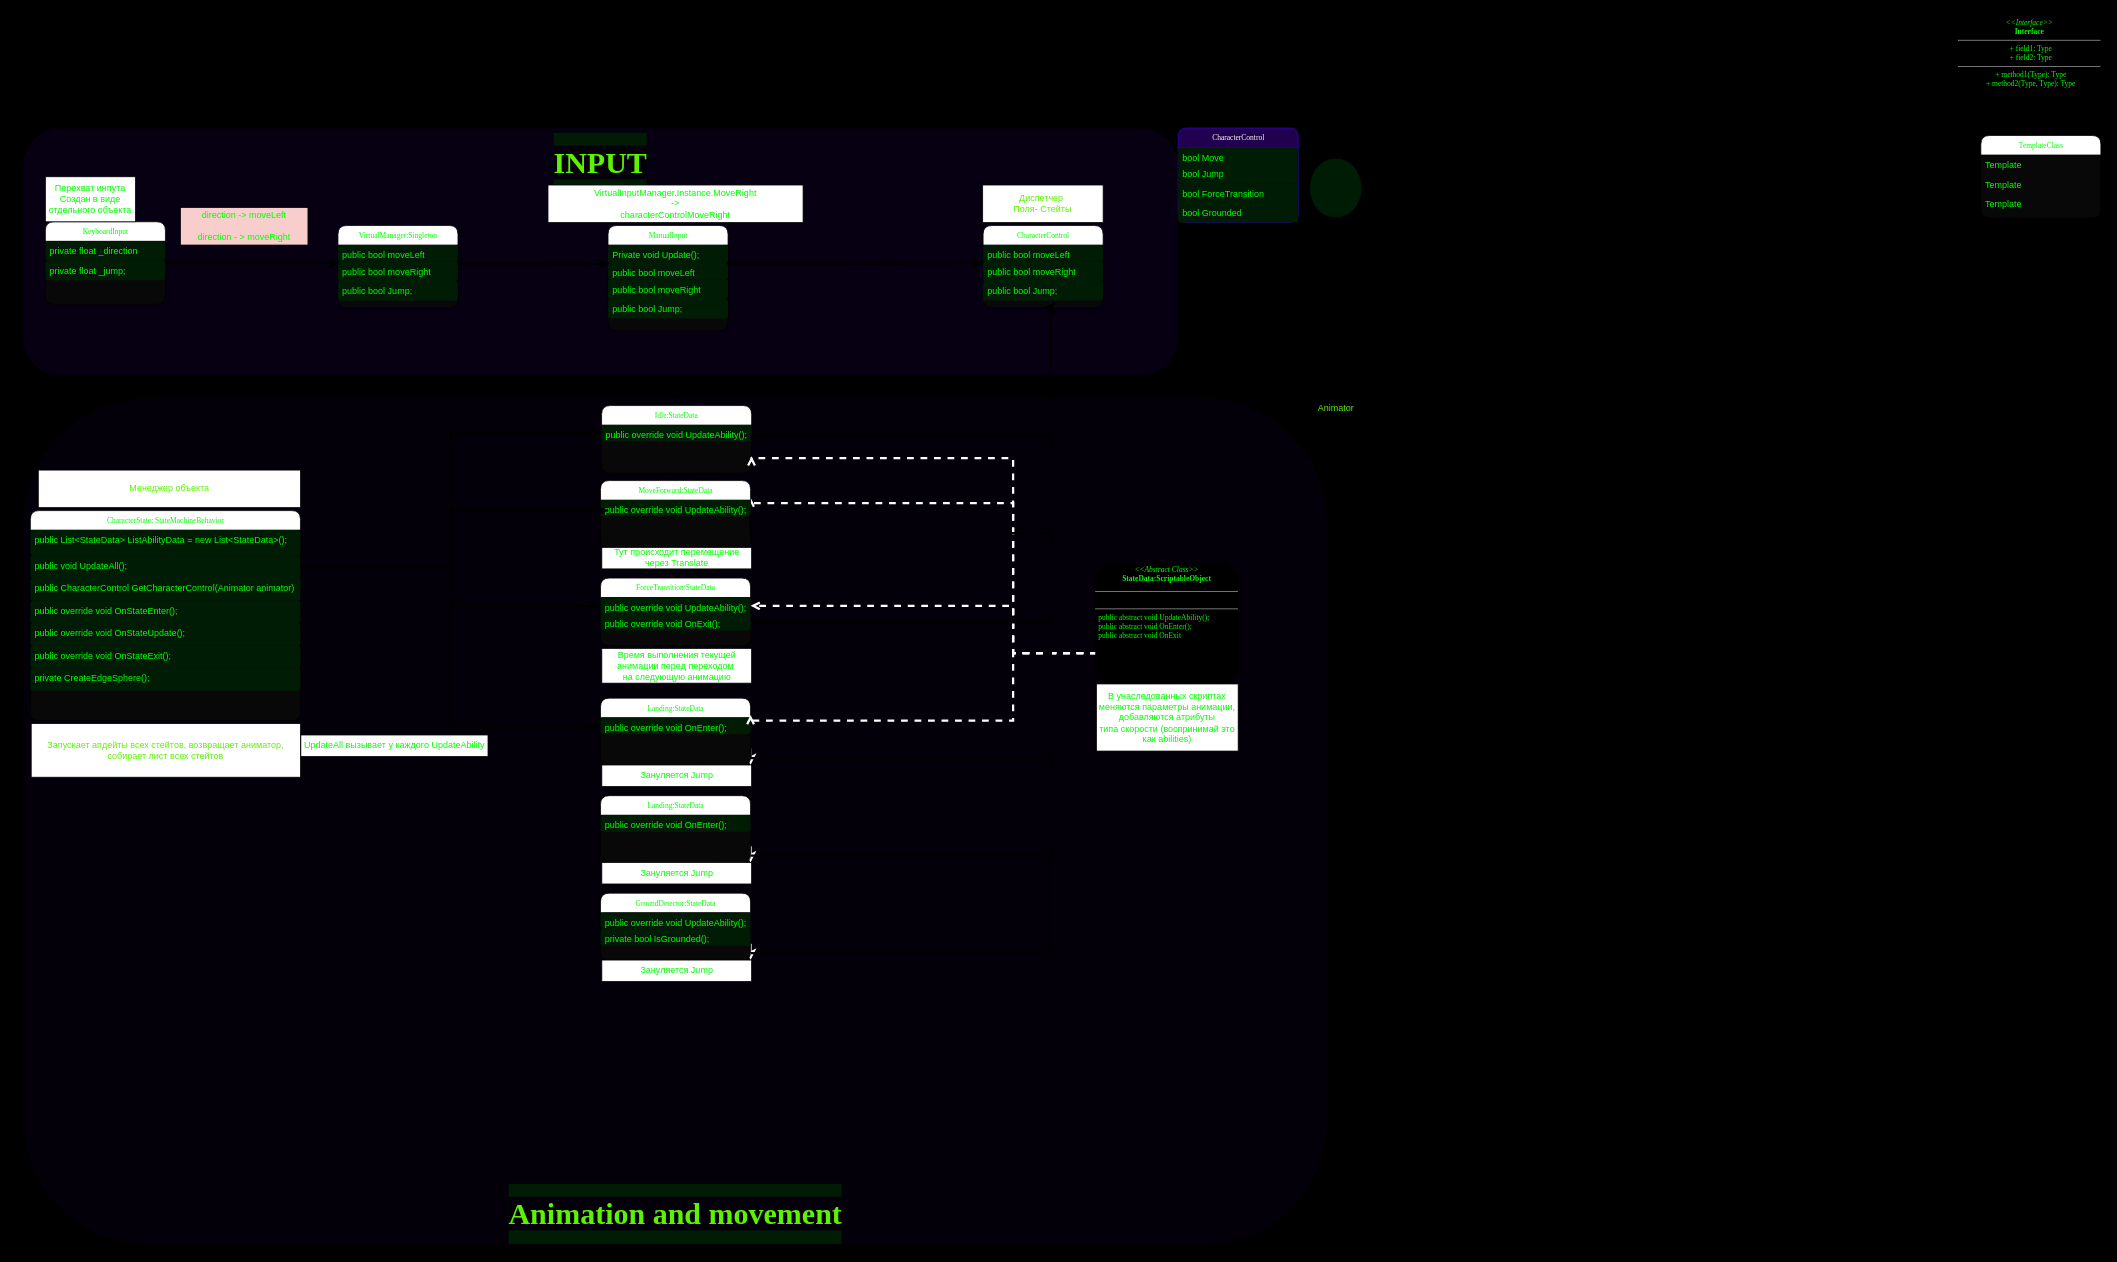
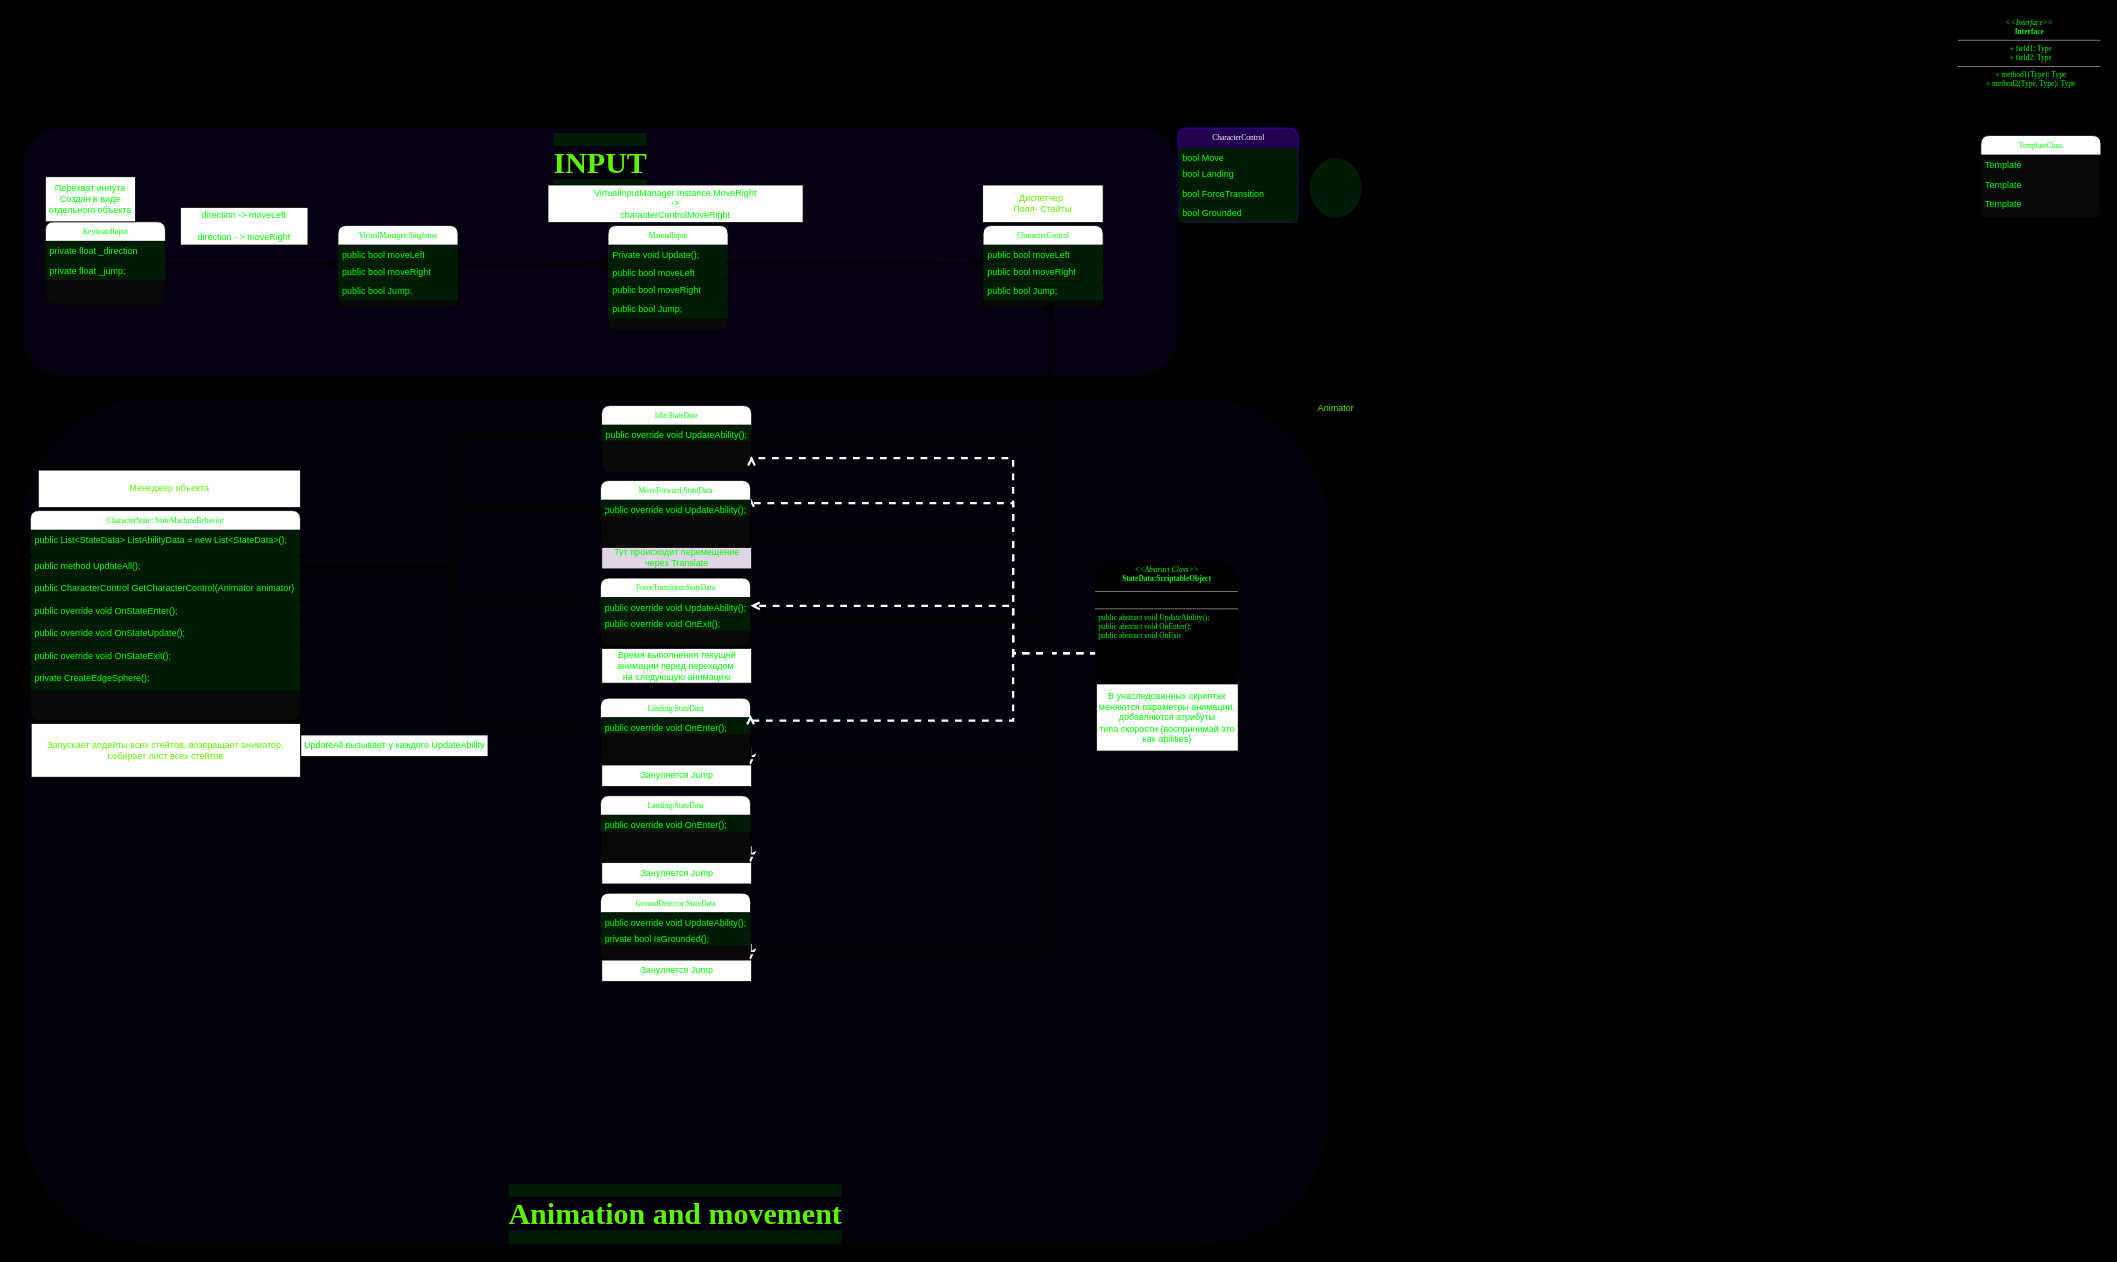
(1203, 175) -> (1209, 175)
(244, 226) -> (244, 226)
(677, 558) -> (677, 558)
(86, 566) -> (92, 566)
